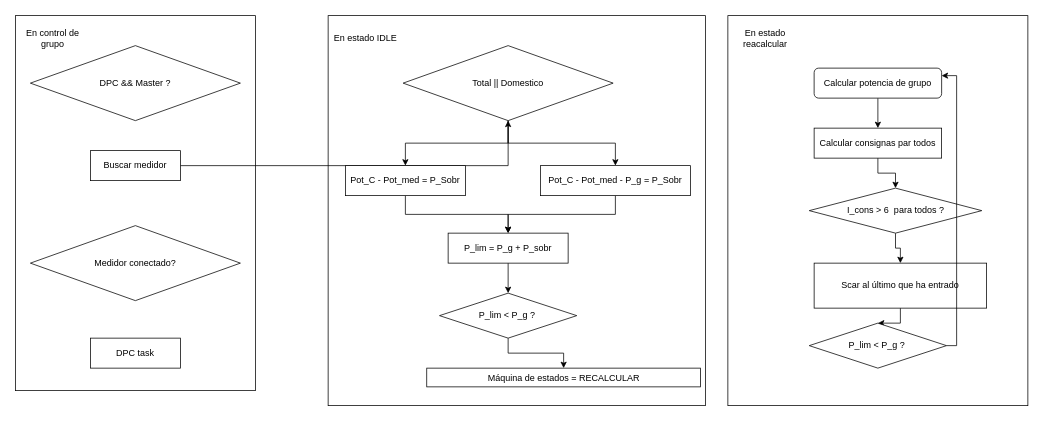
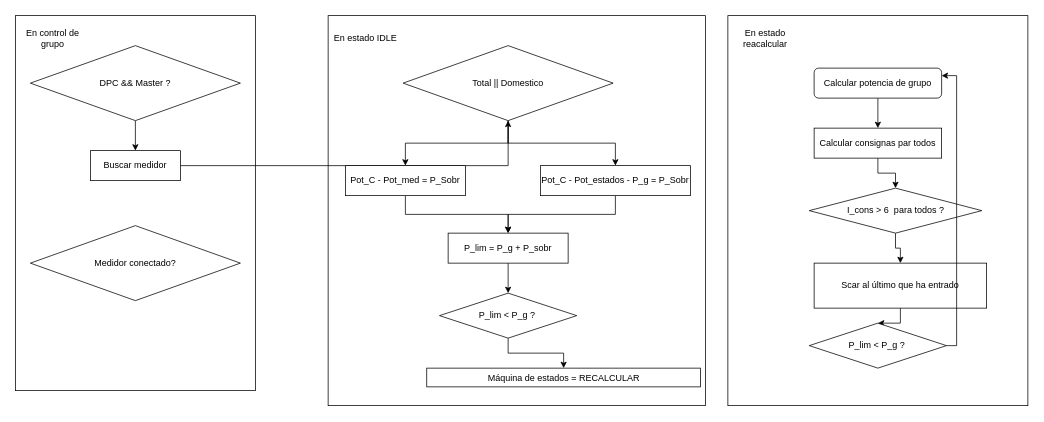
none -> (135, 132)
(615, 180) -> (615, 180)
(135, 353) -> none
